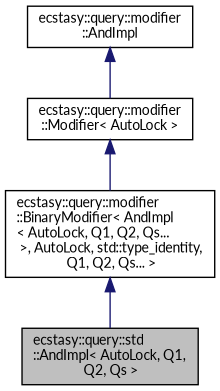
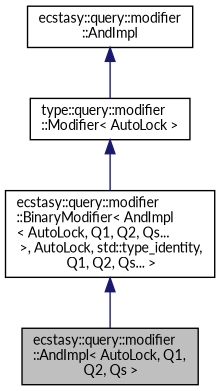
(110, 119) -> (110, 119)
(110, 356) -> (110, 356)
